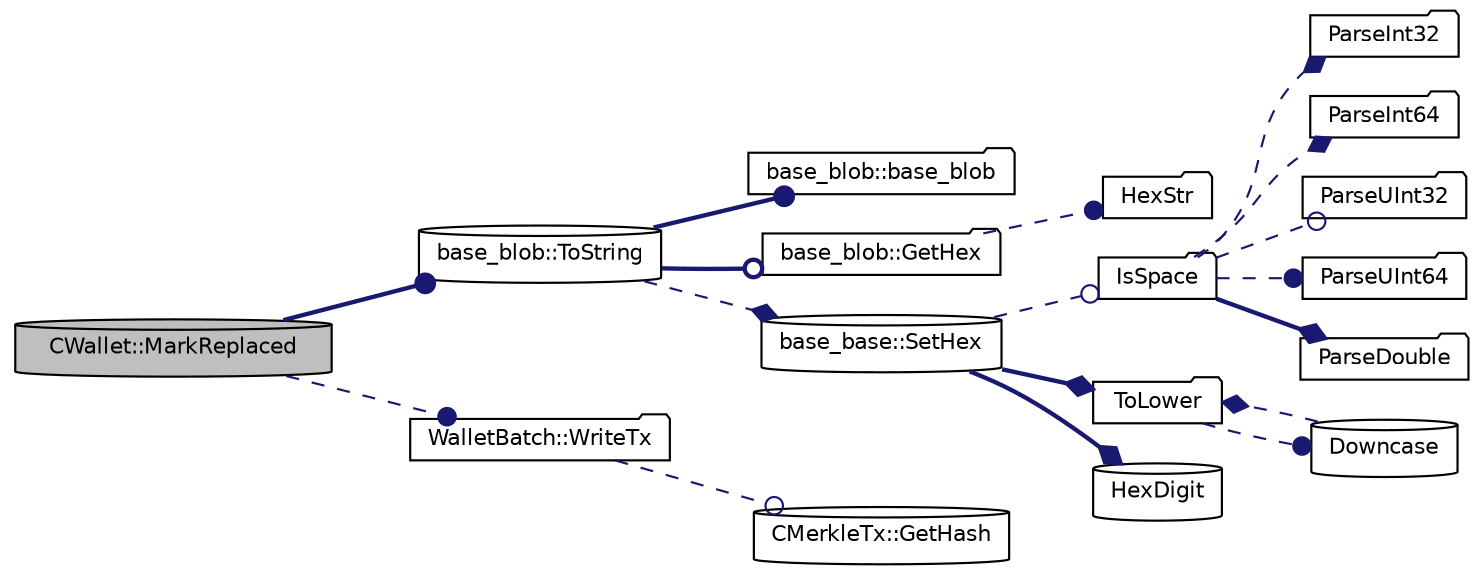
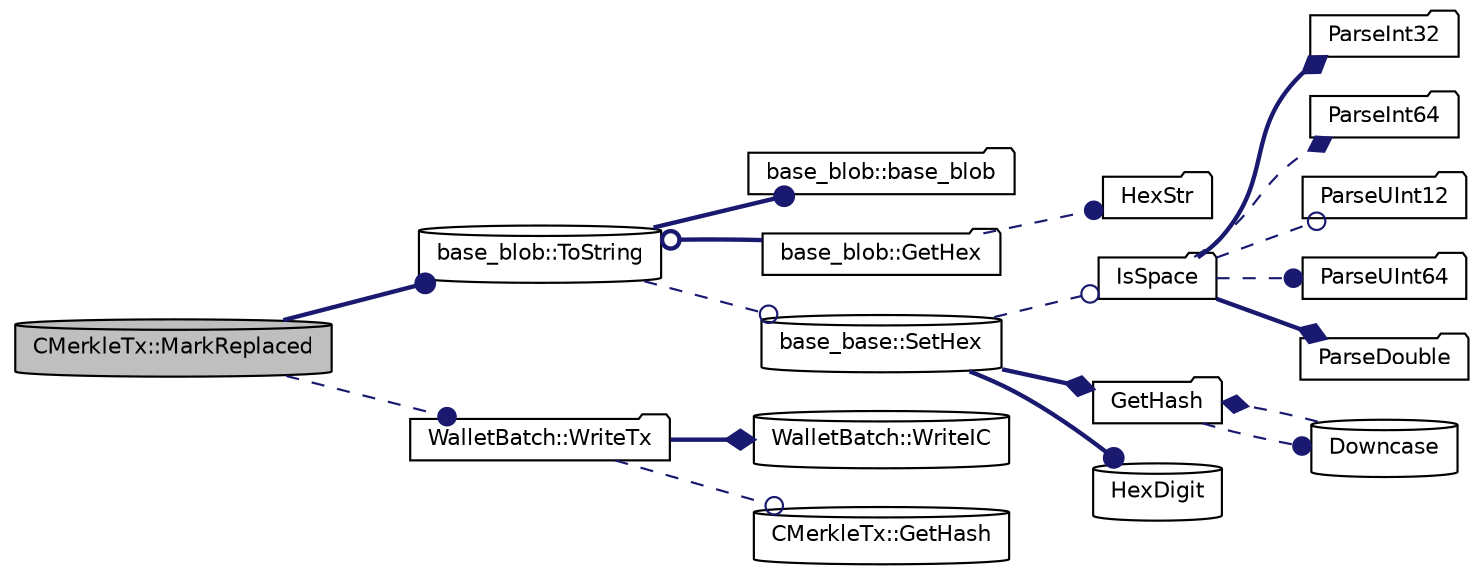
(1256, 169) -> (1256, 169)
(1384, 197) -> (1384, 197)
(703, 269) -> (721, 239)
(702, 297) -> (702, 297)
(173, 348) -> (173, 348)
(1158, 403) -> (1158, 403)
(1041, 407) -> (1041, 407)
none -> (882, 440)
